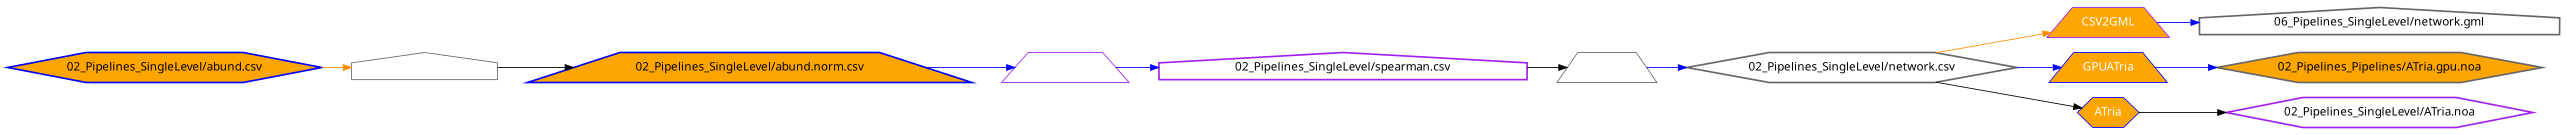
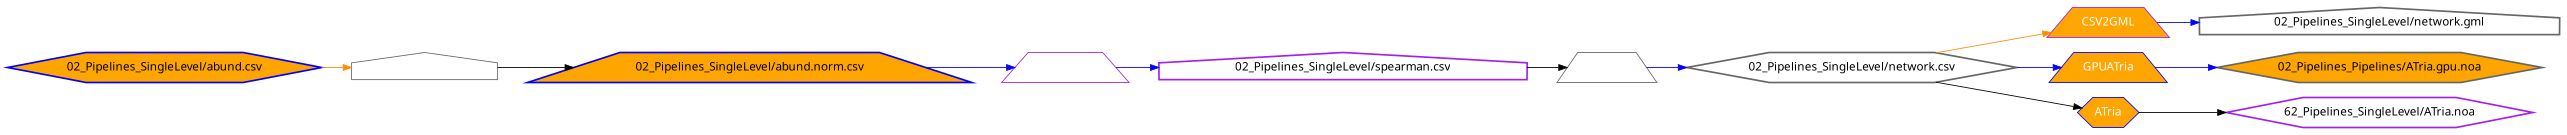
(2380, 22) -> (2380, 22)
(2380, 112) -> (2380, 112)
